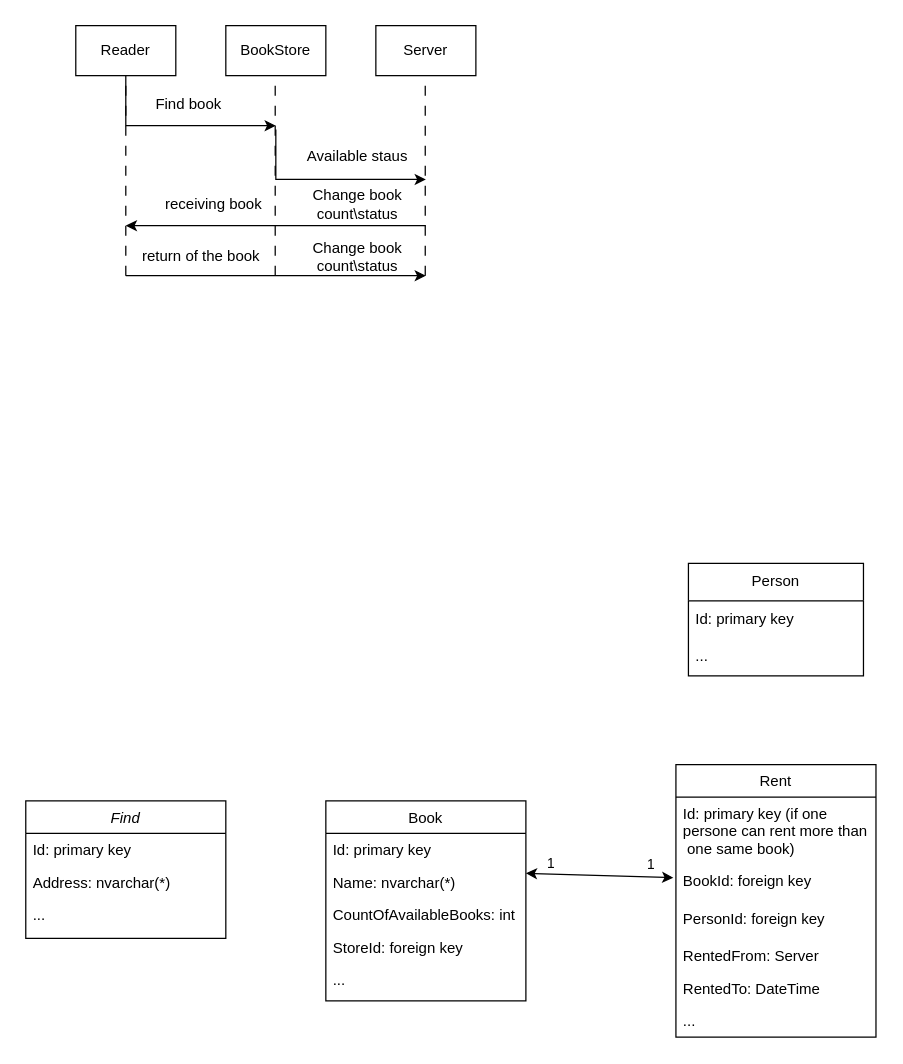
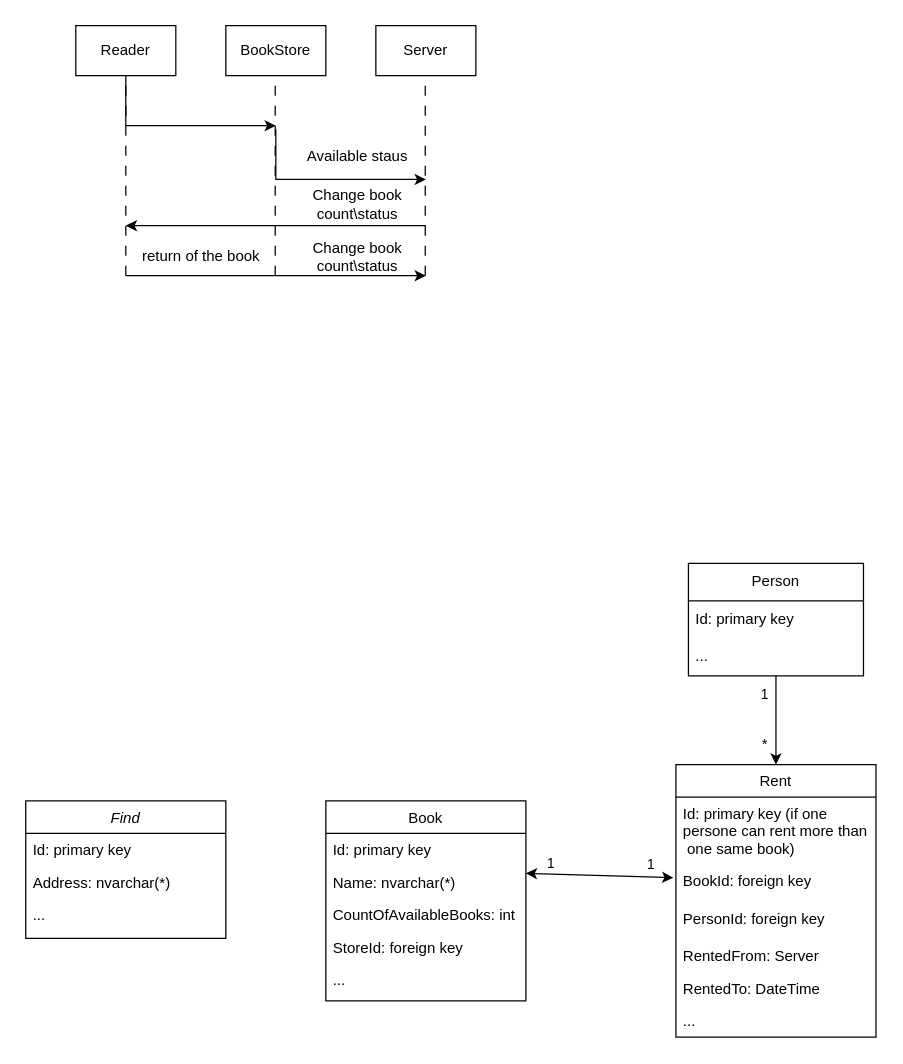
(188, 104) -> none
(213, 204) -> none
none -> (776, 717)
